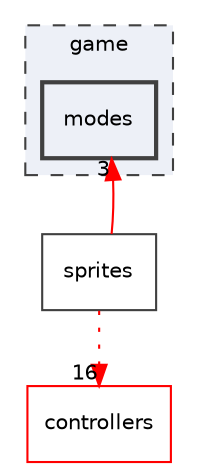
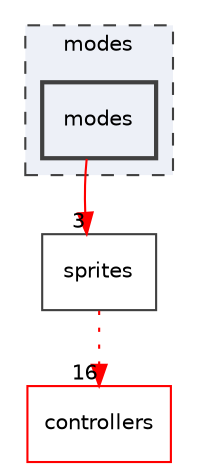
(99, 45) -> (99, 45)
(113, 207) -> (85, 189)
